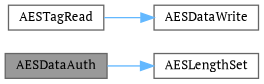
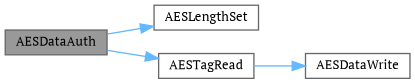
none -> (127, 53)
